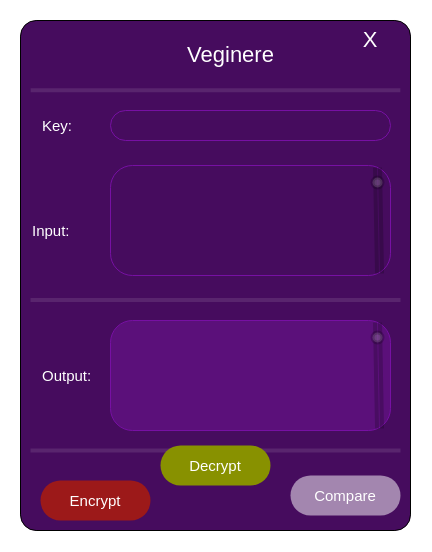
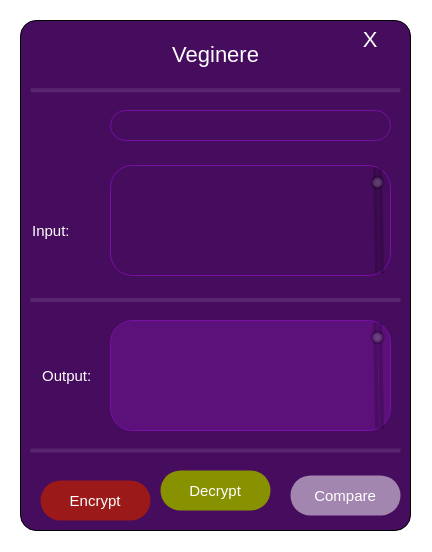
(231, 56) -> (216, 56)
(66, 126) -> none
(216, 466) -> (216, 491)
